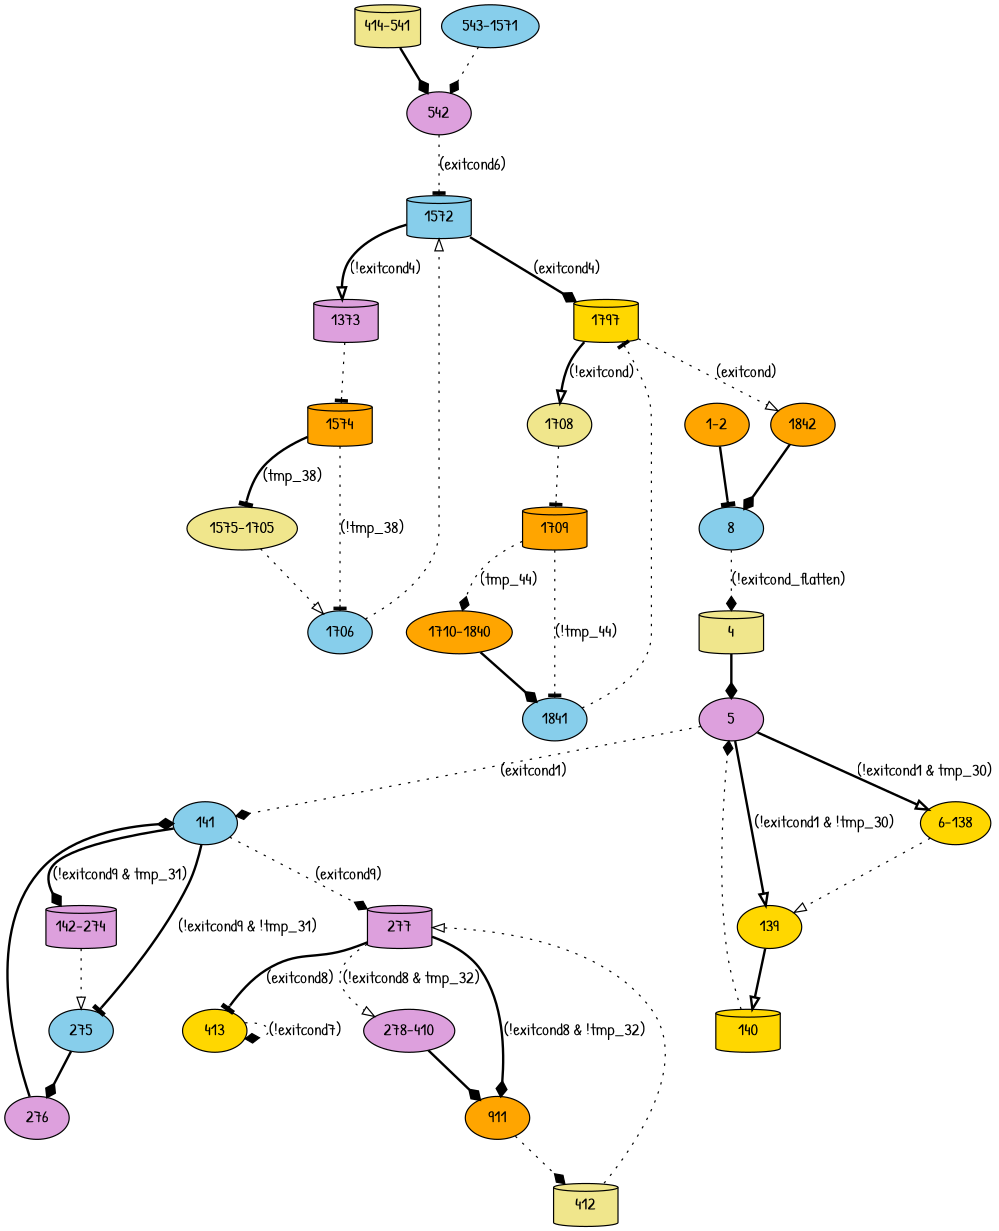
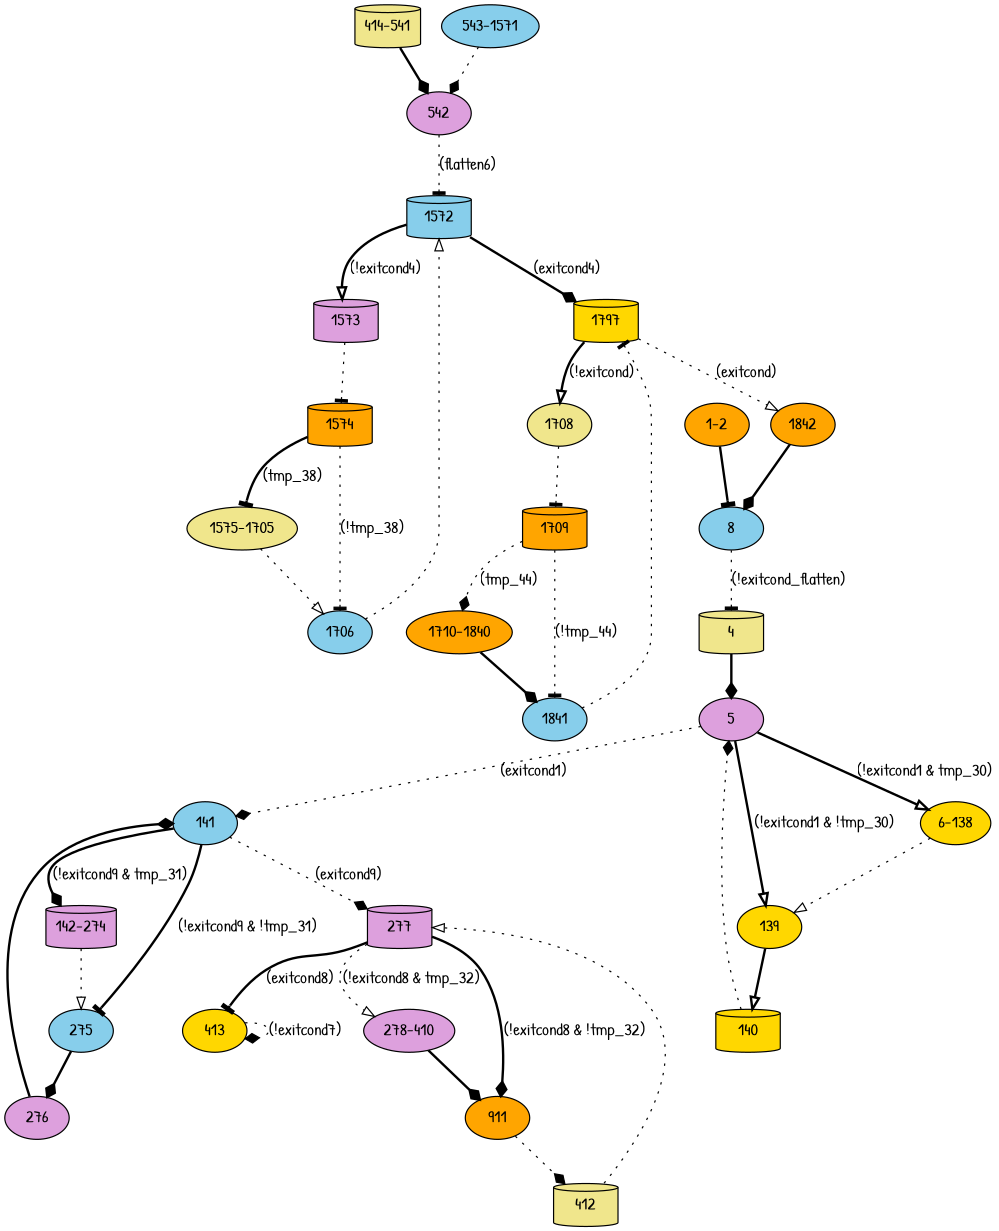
(473, 165) -> (468, 165)
(346, 321) -> (346, 321)
(731, 573) -> (731, 577)
